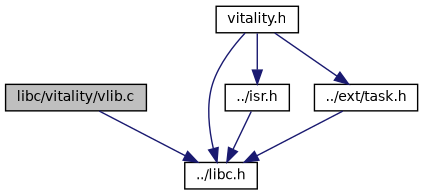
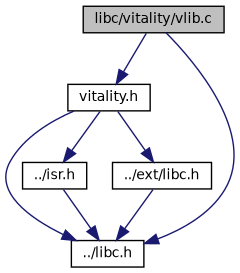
none -> (135, 53)
(366, 98) -> (162, 176)
